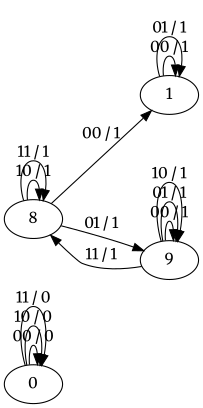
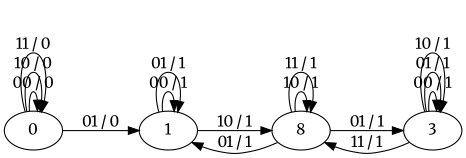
none -> (95, 131)
none -> (229, 131)
(101, 134) -> (235, 143)
(169, 260) -> (433, 131)
